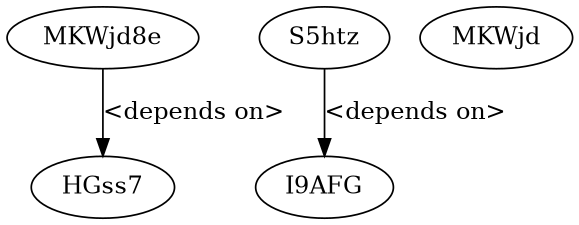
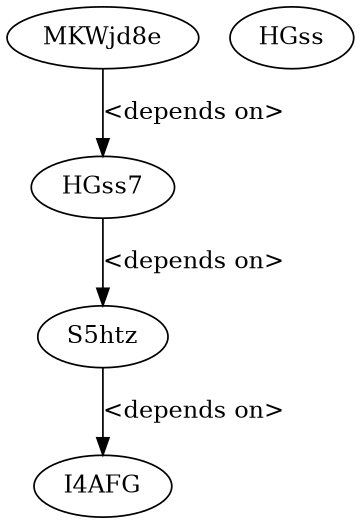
(496, 38) -> (292, 38)
(325, 187) -> (103, 486)
none -> (103, 253)
